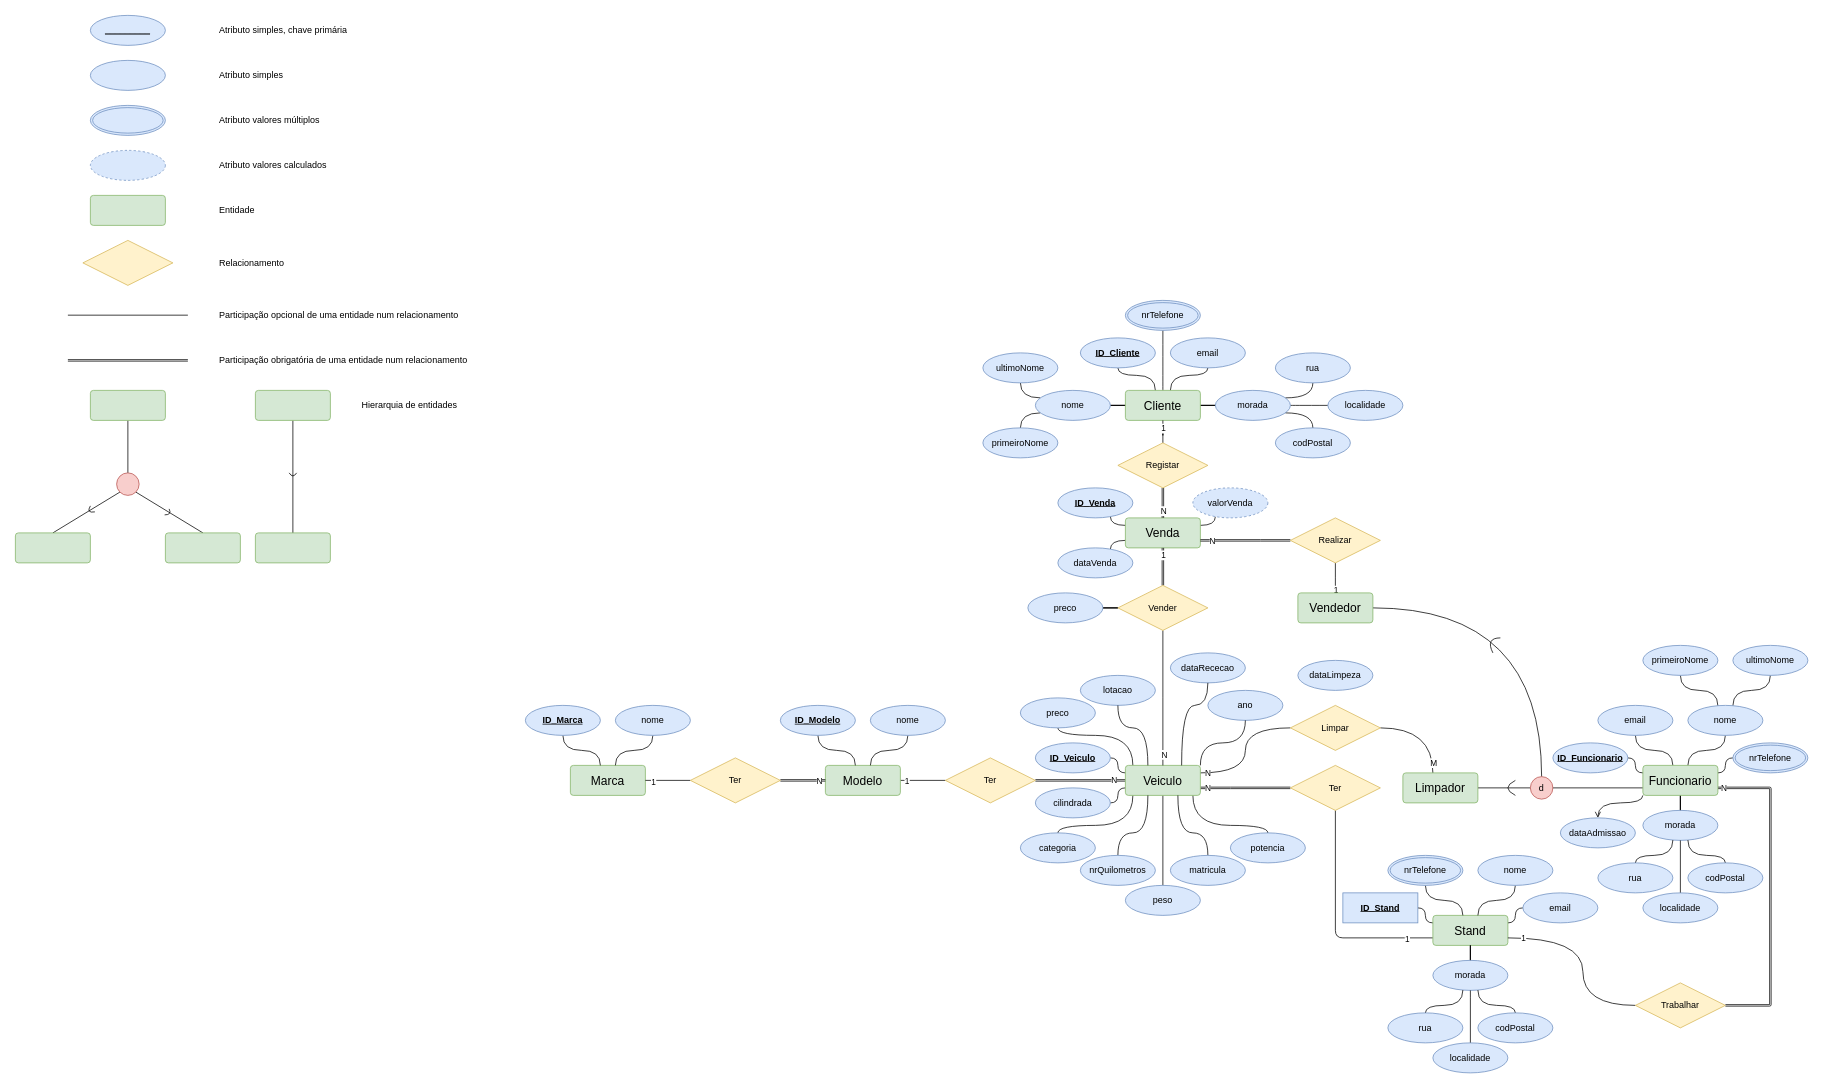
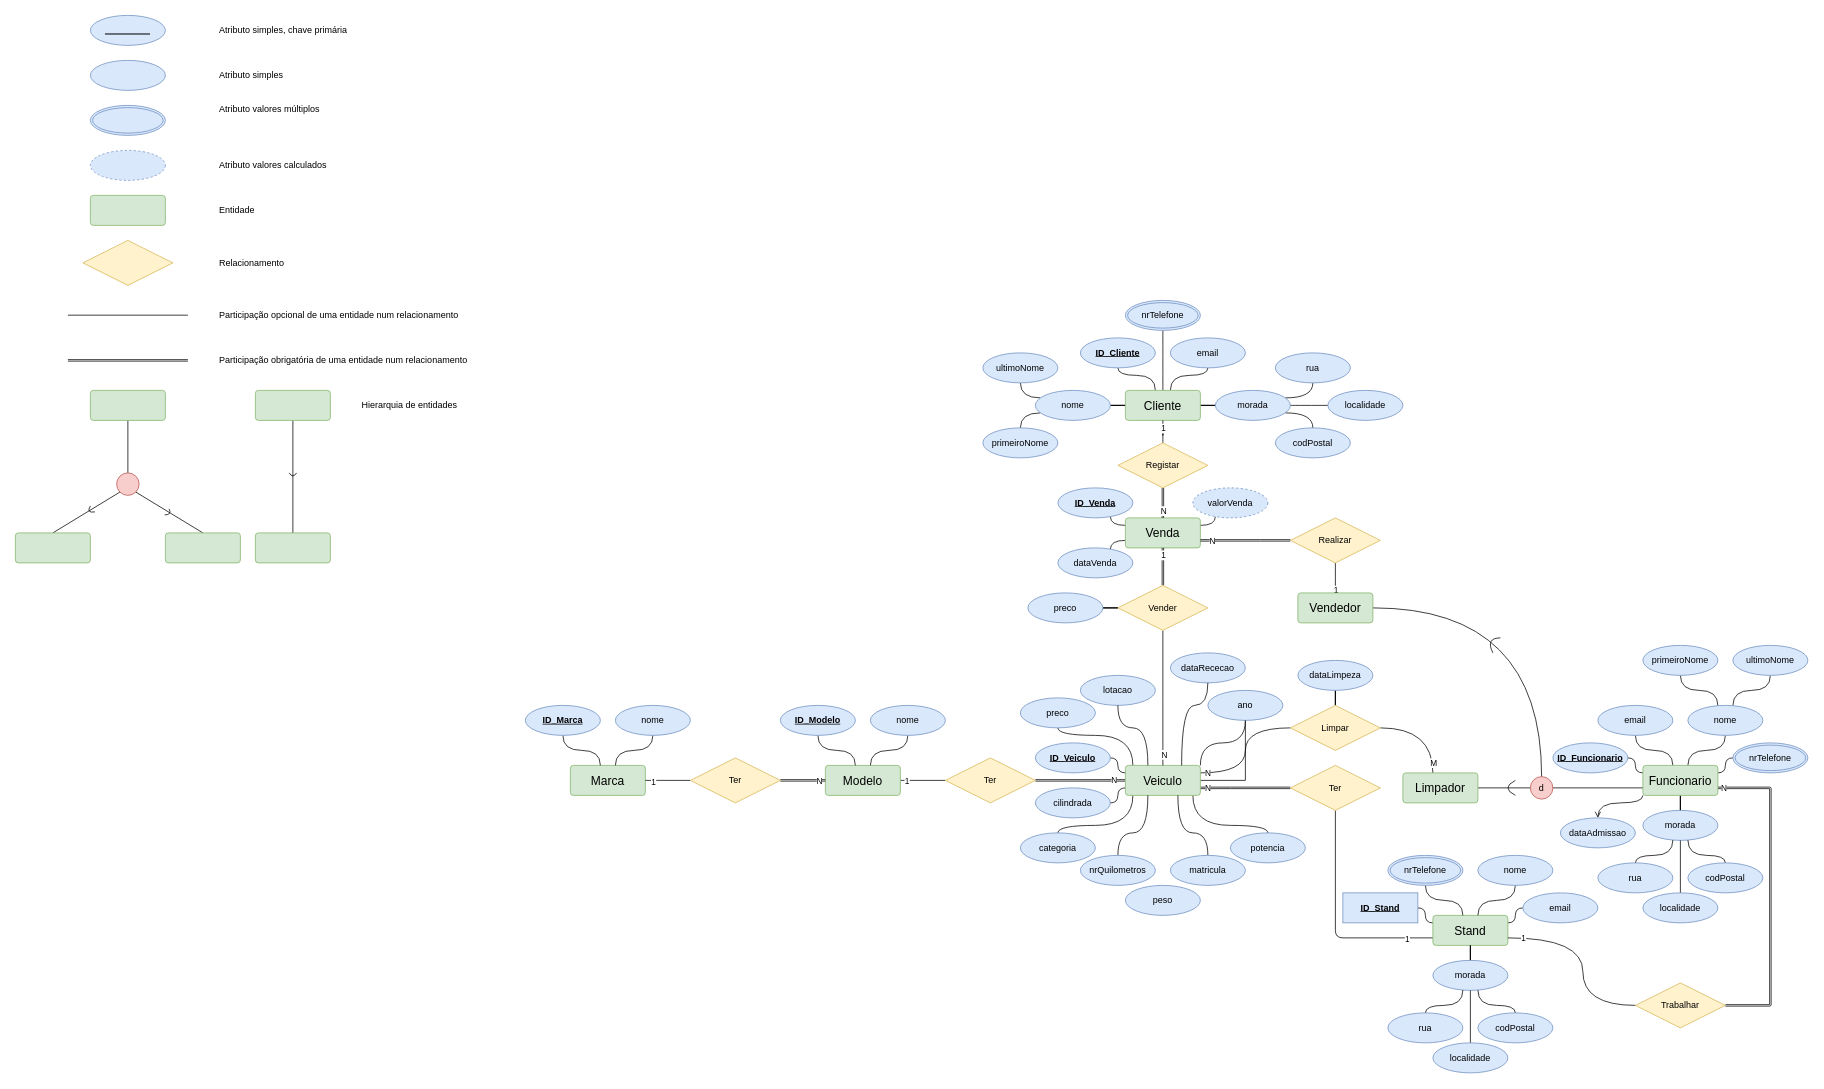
(308, 120) -> (308, 109)
none -> (1335, 697)
(1163, 840) -> (1234, 780)
